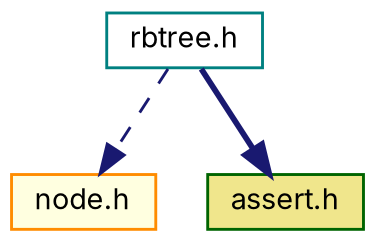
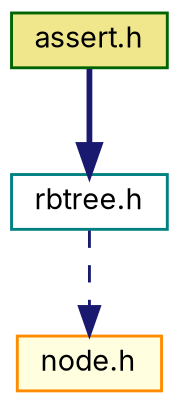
(227, 109) -> (89, 107)
